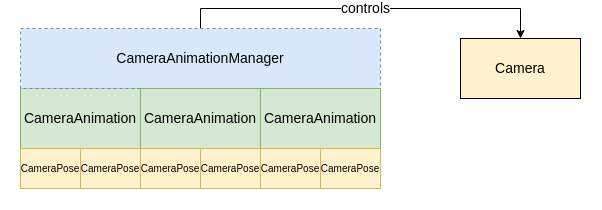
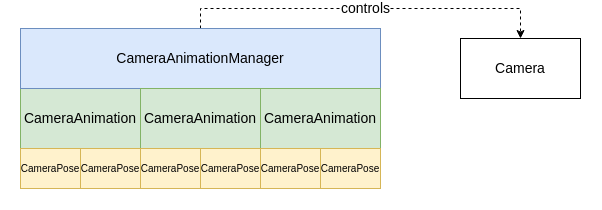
(262, 9) -> (262, 9)
(201, 59) -> (201, 59)
(521, 69) -> (521, 69)
